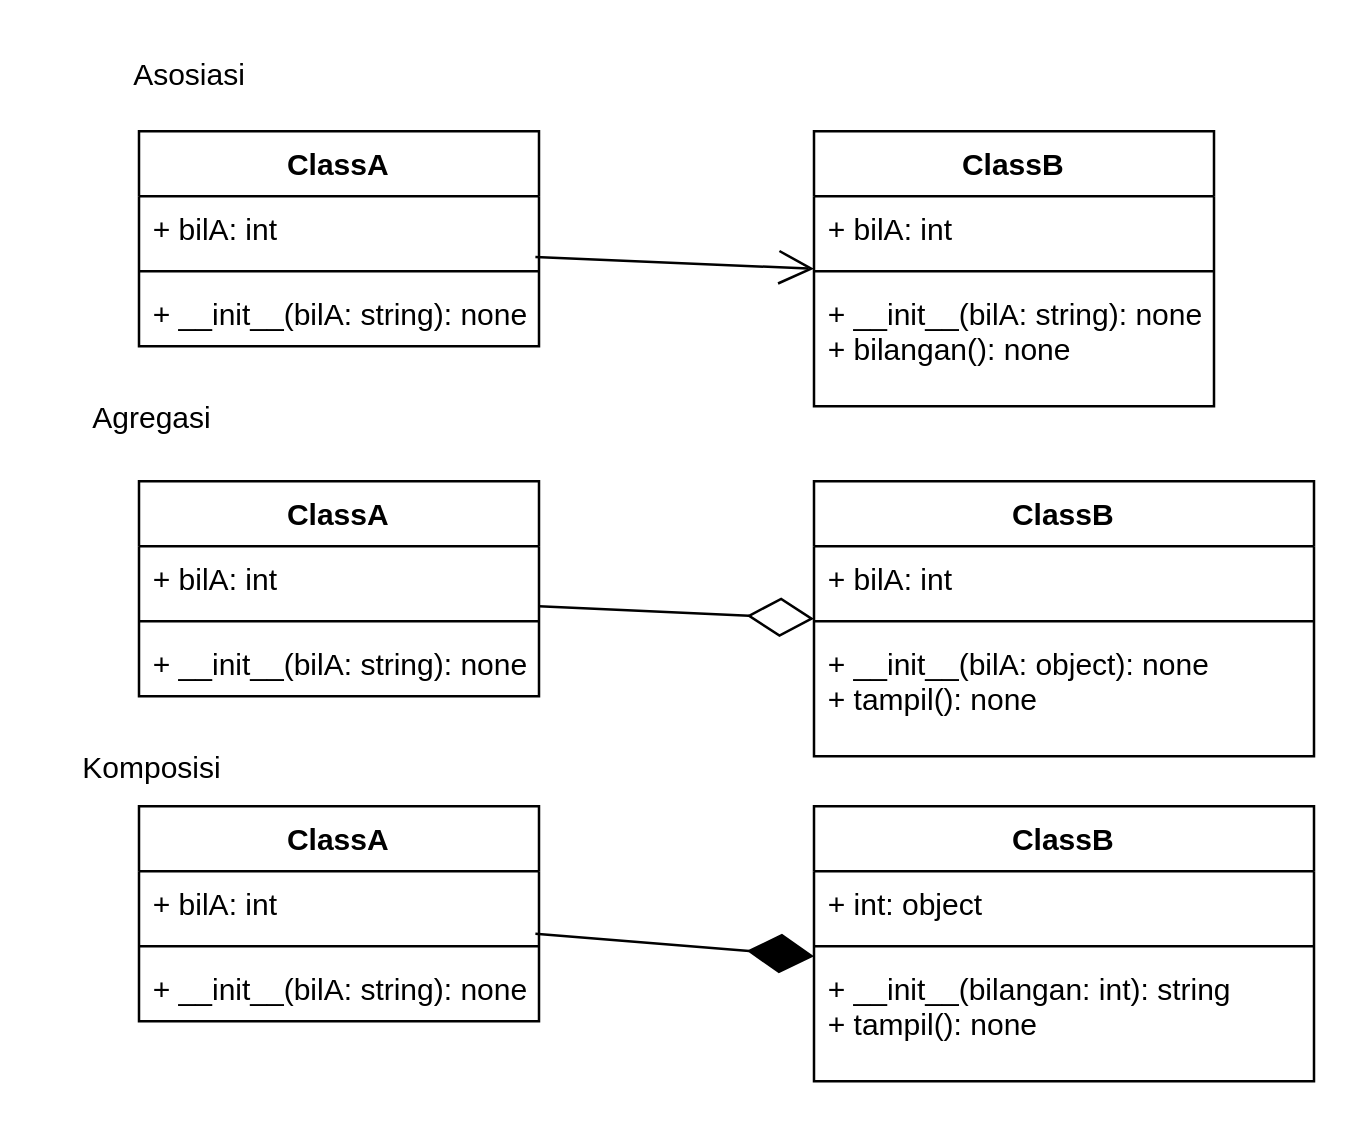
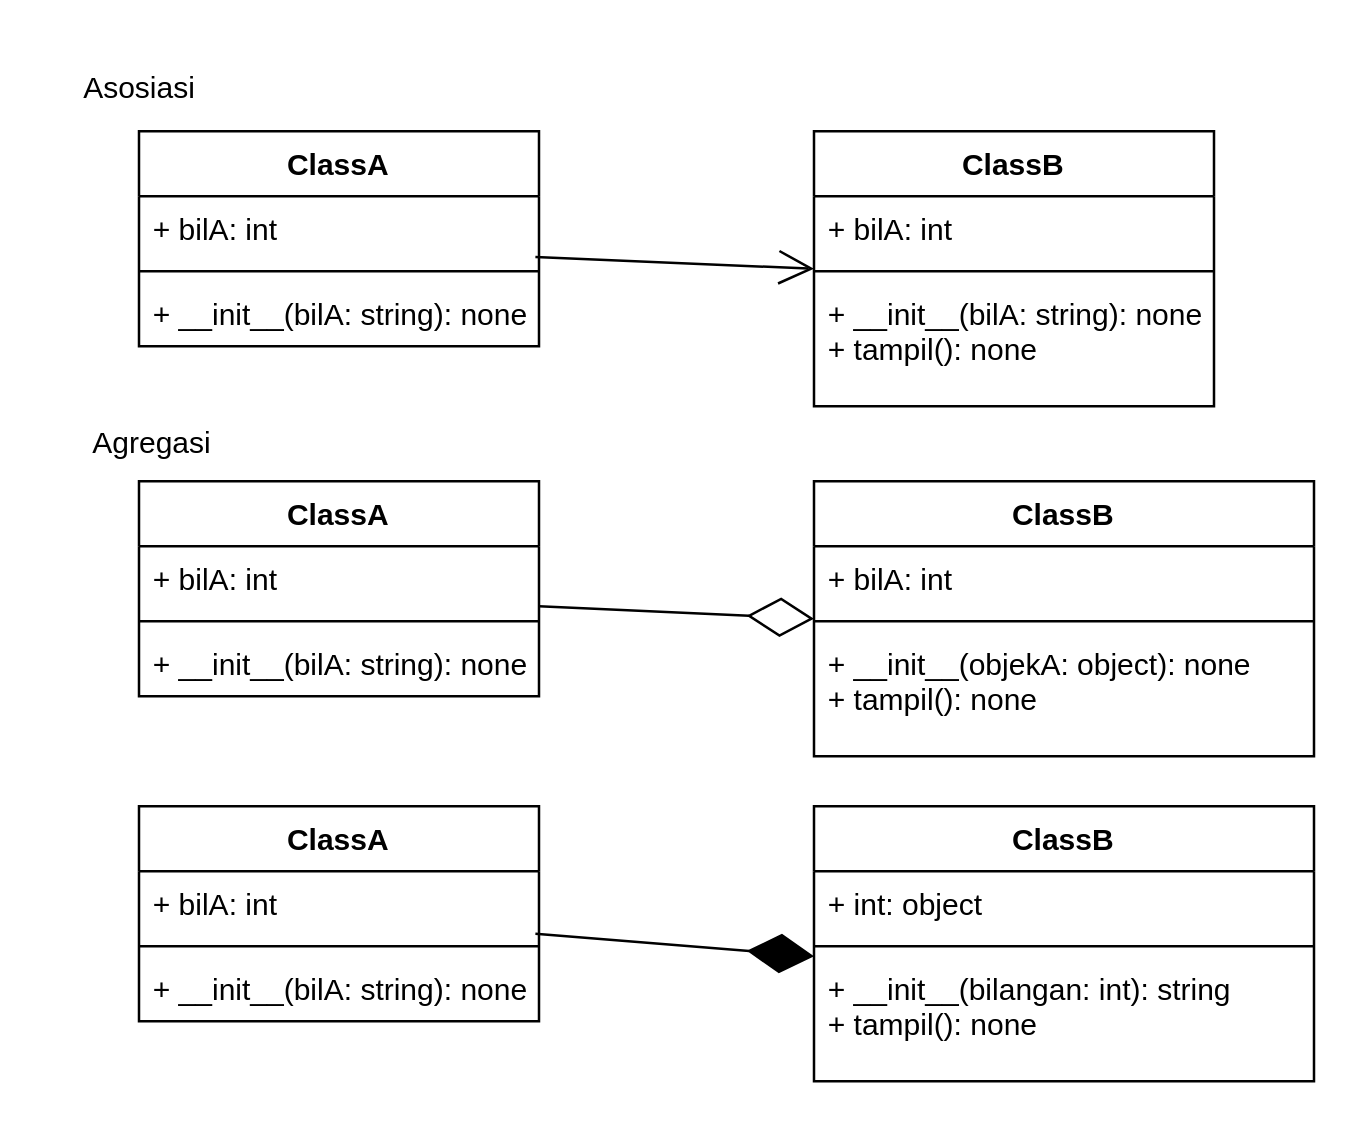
(189, 76) -> (139, 89)
(1016, 353) -> (1016, 353)
(151, 419) -> (151, 444)
(1046, 685) -> (1066, 703)
(151, 769) -> none
